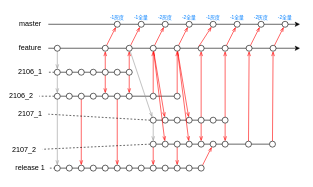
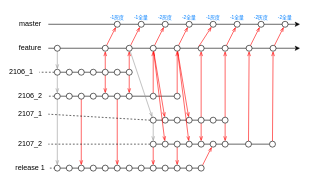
(30, 72) -> (21, 72)
(21, 96) -> (30, 96)
(24, 150) -> (30, 144)
